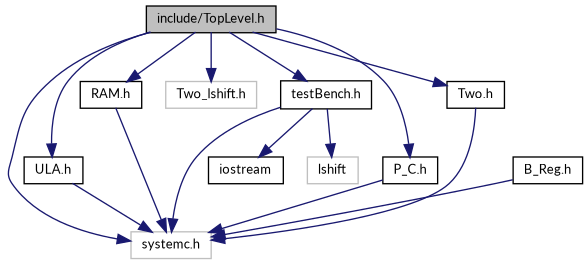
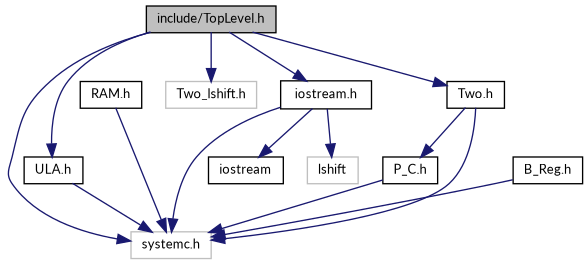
(167, 53) -> none
(378, 76) -> (448, 127)
(326, 95) -> (326, 95)
